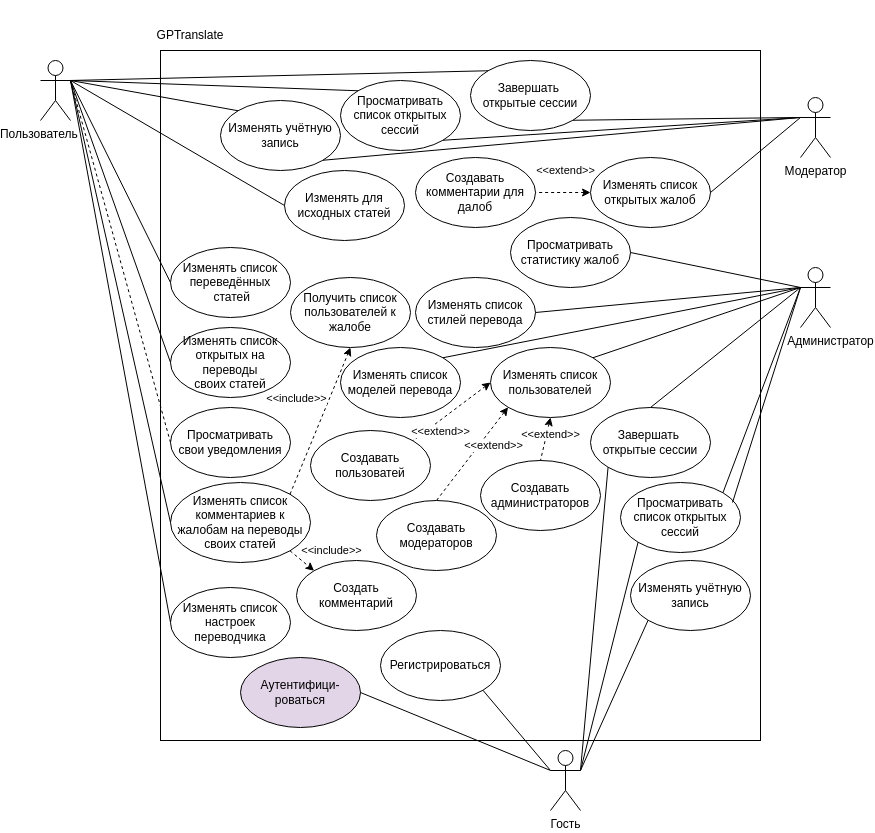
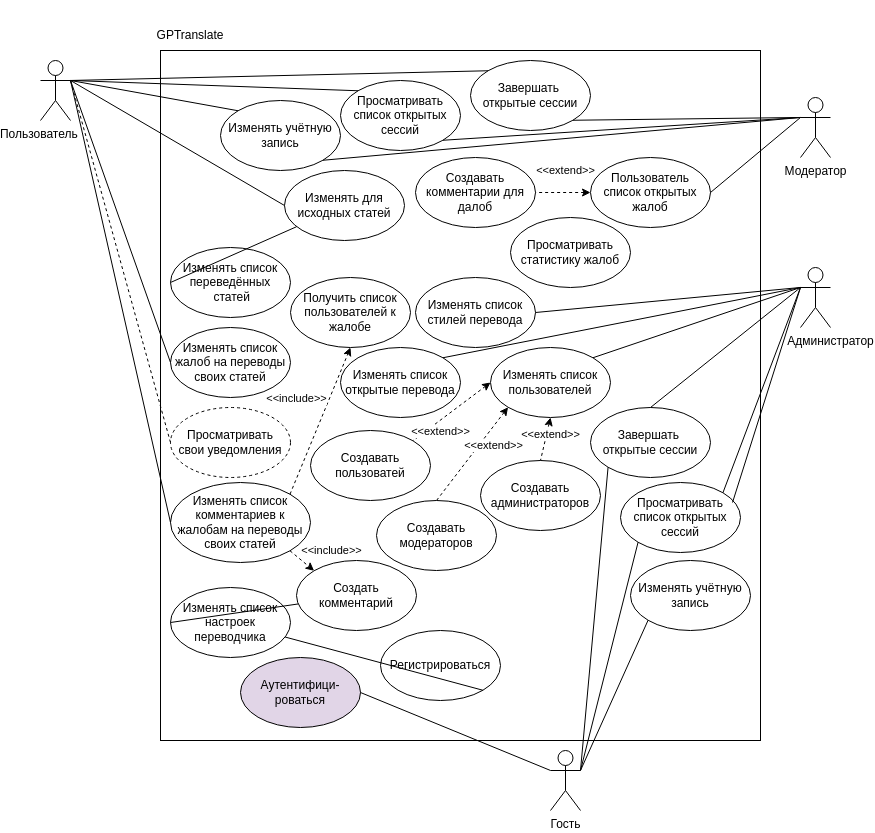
(122, 185) -> (234, 255)
(651, 193) -> (651, 193)
(713, 269) -> none
(231, 363) -> (231, 363)
(124, 371) -> (234, 613)
(401, 383) -> (401, 383)
(231, 443) -> (231, 443)
(515, 729) -> (384, 664)
